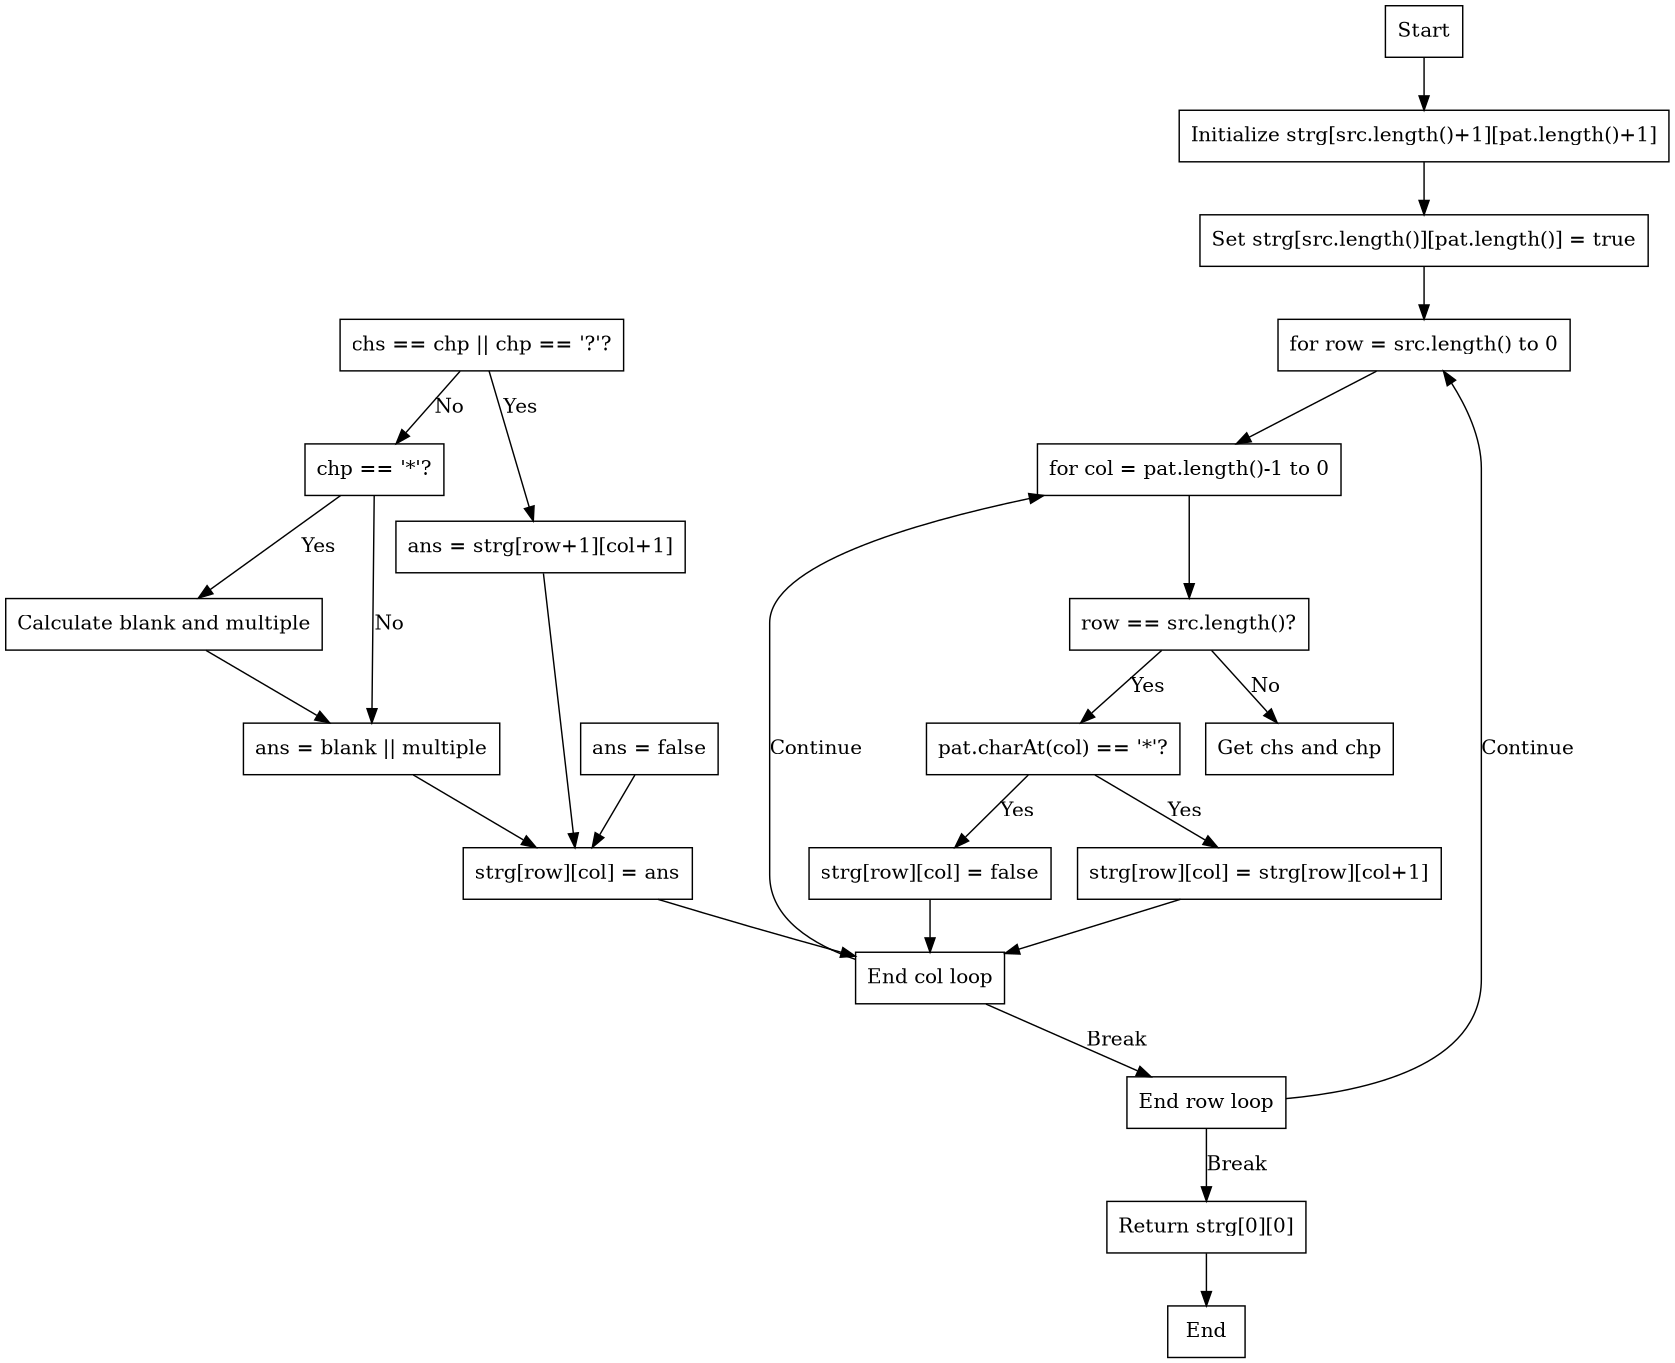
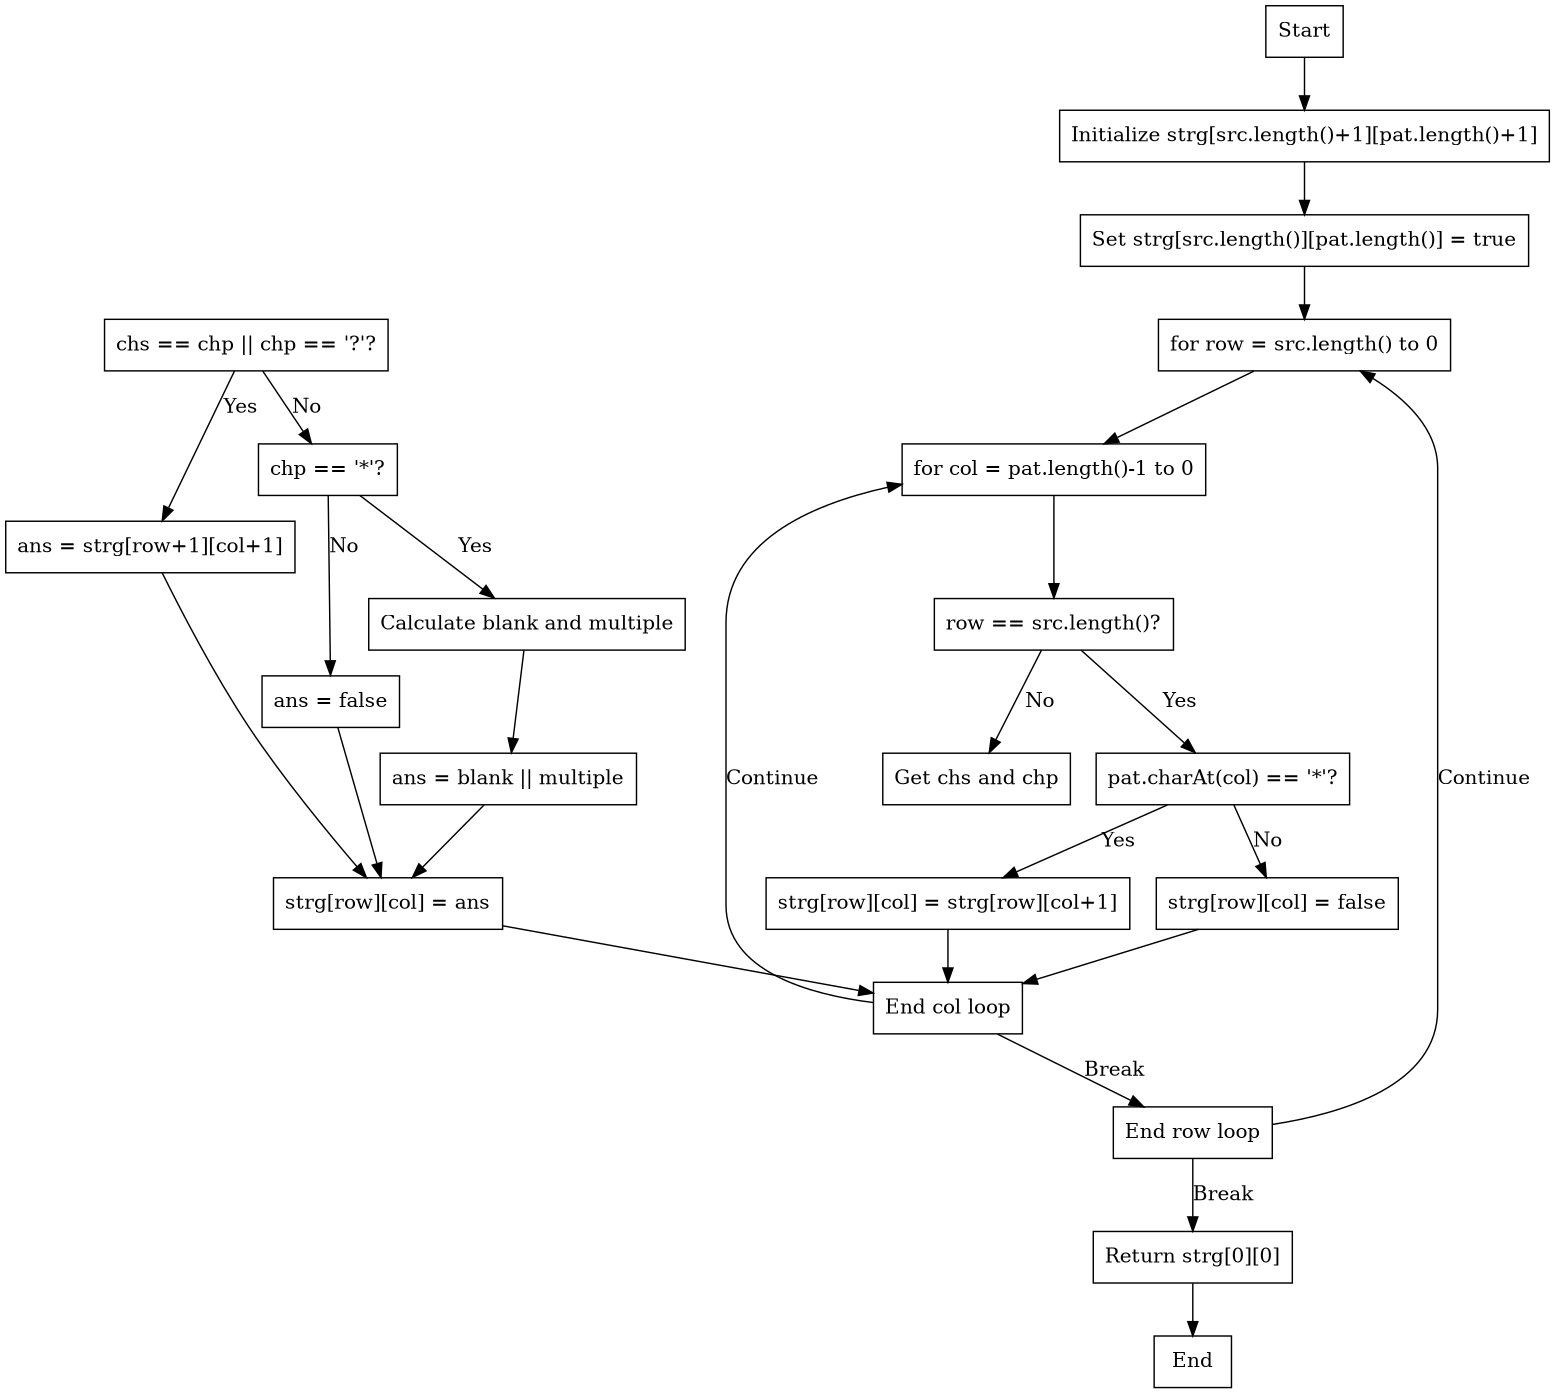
(373, 602) -> (329, 578)
(1018, 811) -> (1268, 841)
